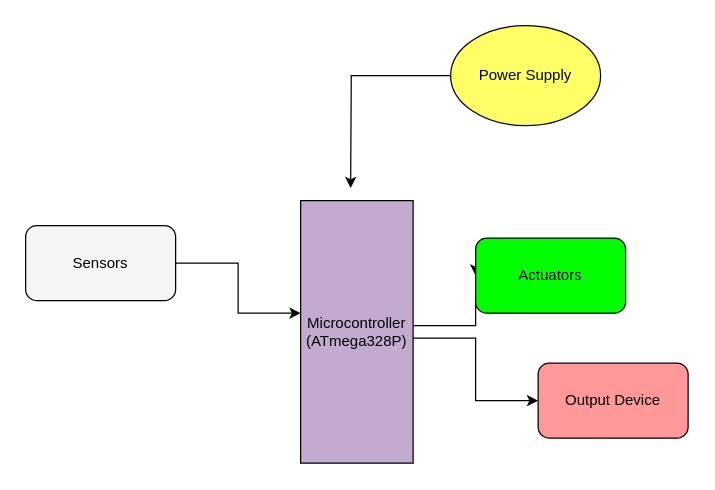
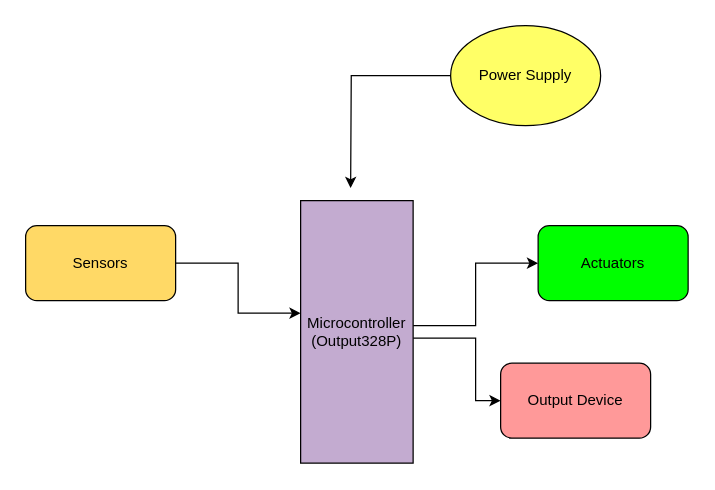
(101, 263) -> (101, 263)
(551, 276) -> (613, 263)
(357, 332) -> (357, 332)
(613, 401) -> (576, 401)
